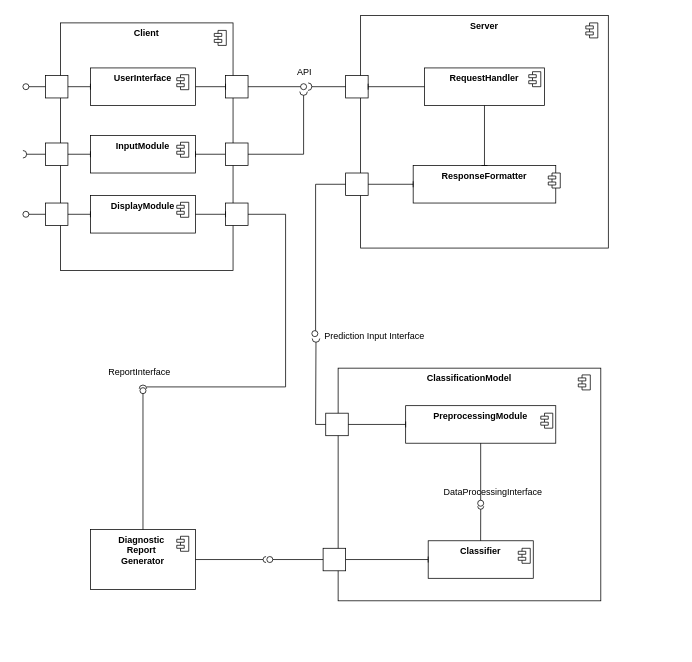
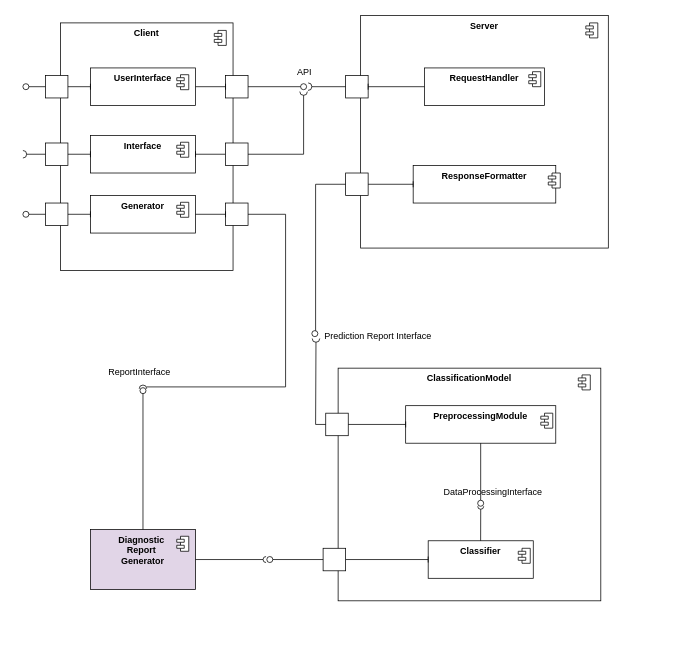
(484, 135) -> none
(143, 146) -> (143, 146)
(143, 206) -> (143, 206)
(385, 336) -> (387, 341)
(143, 559) -> (143, 559)
